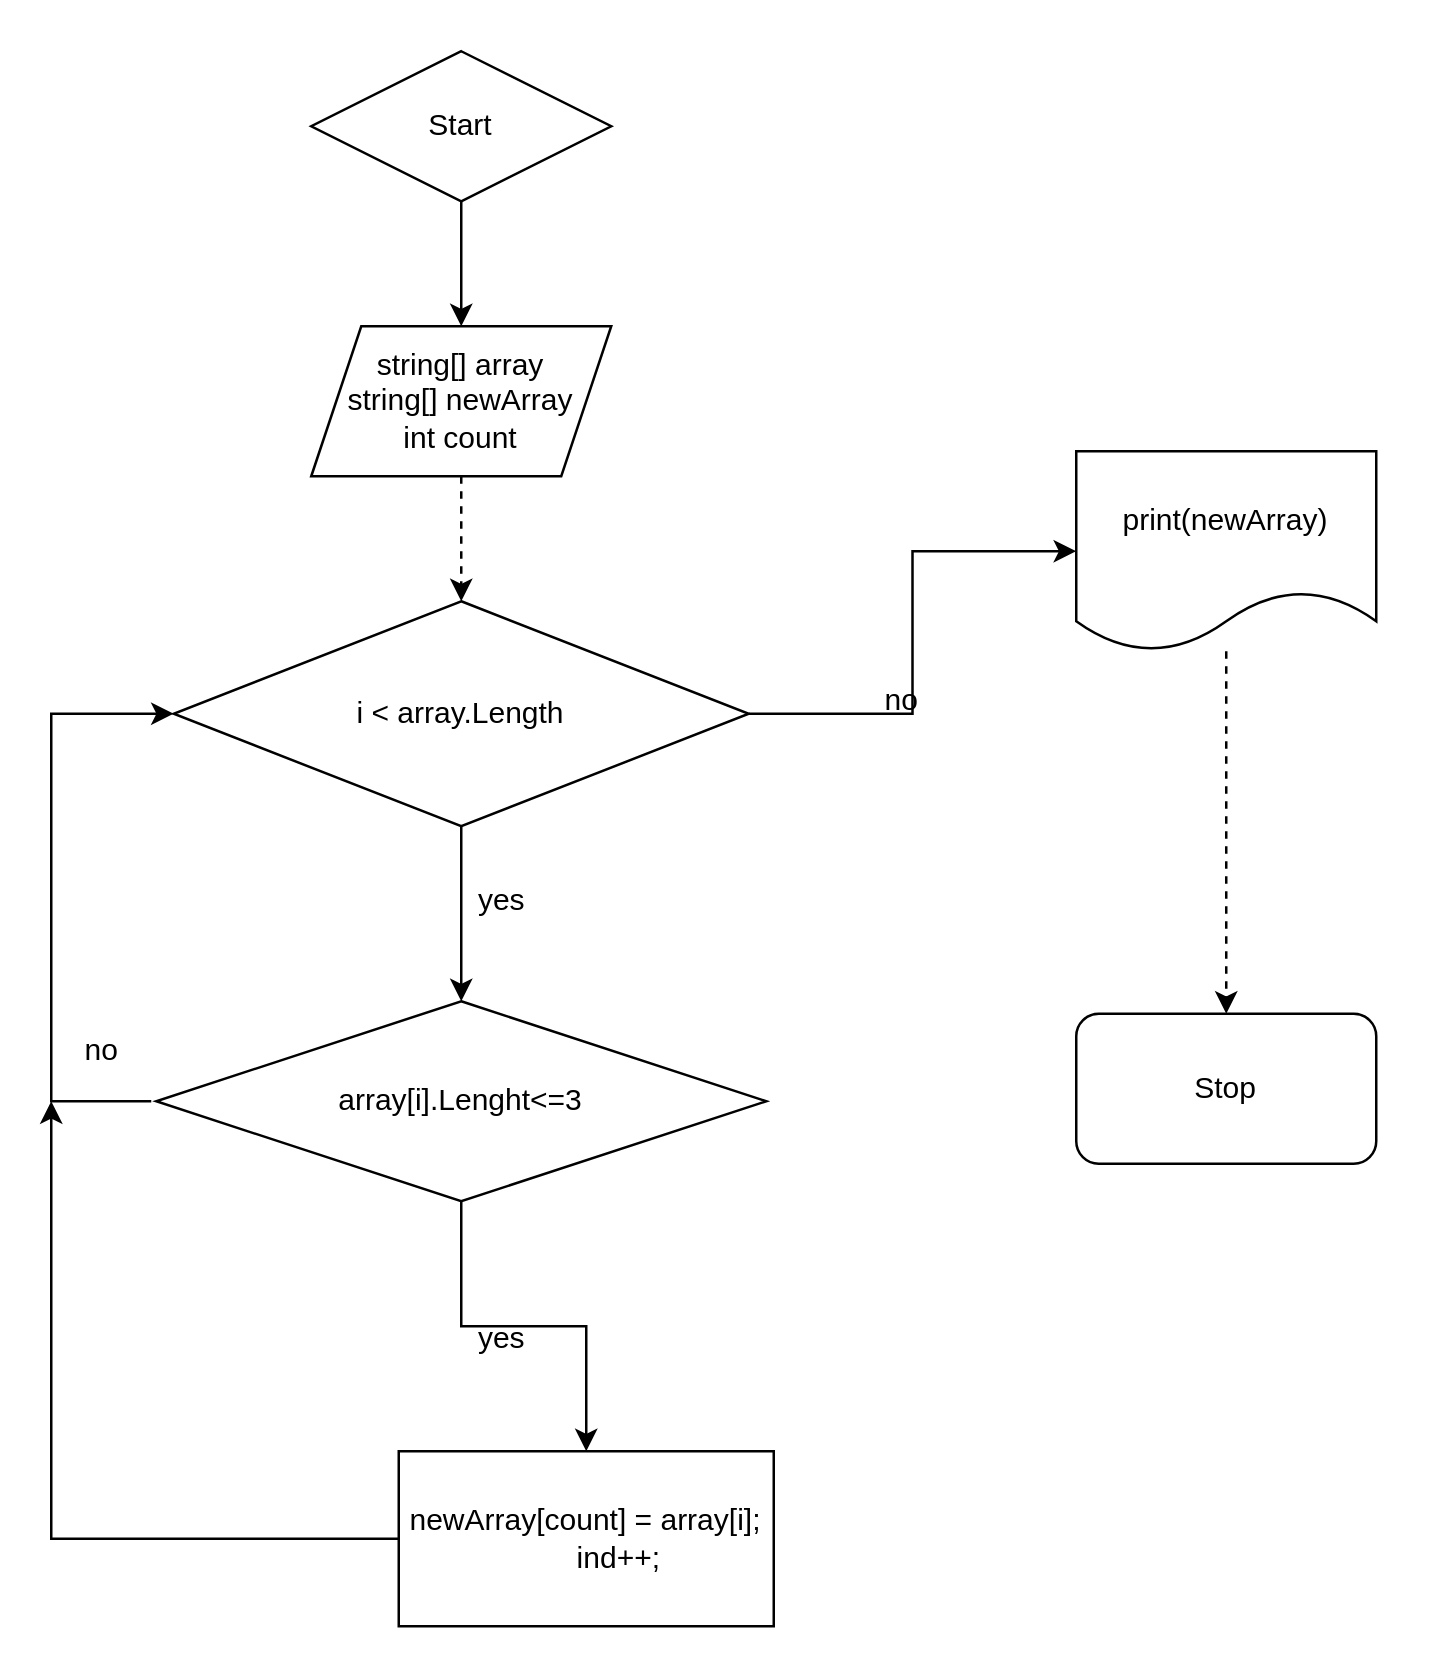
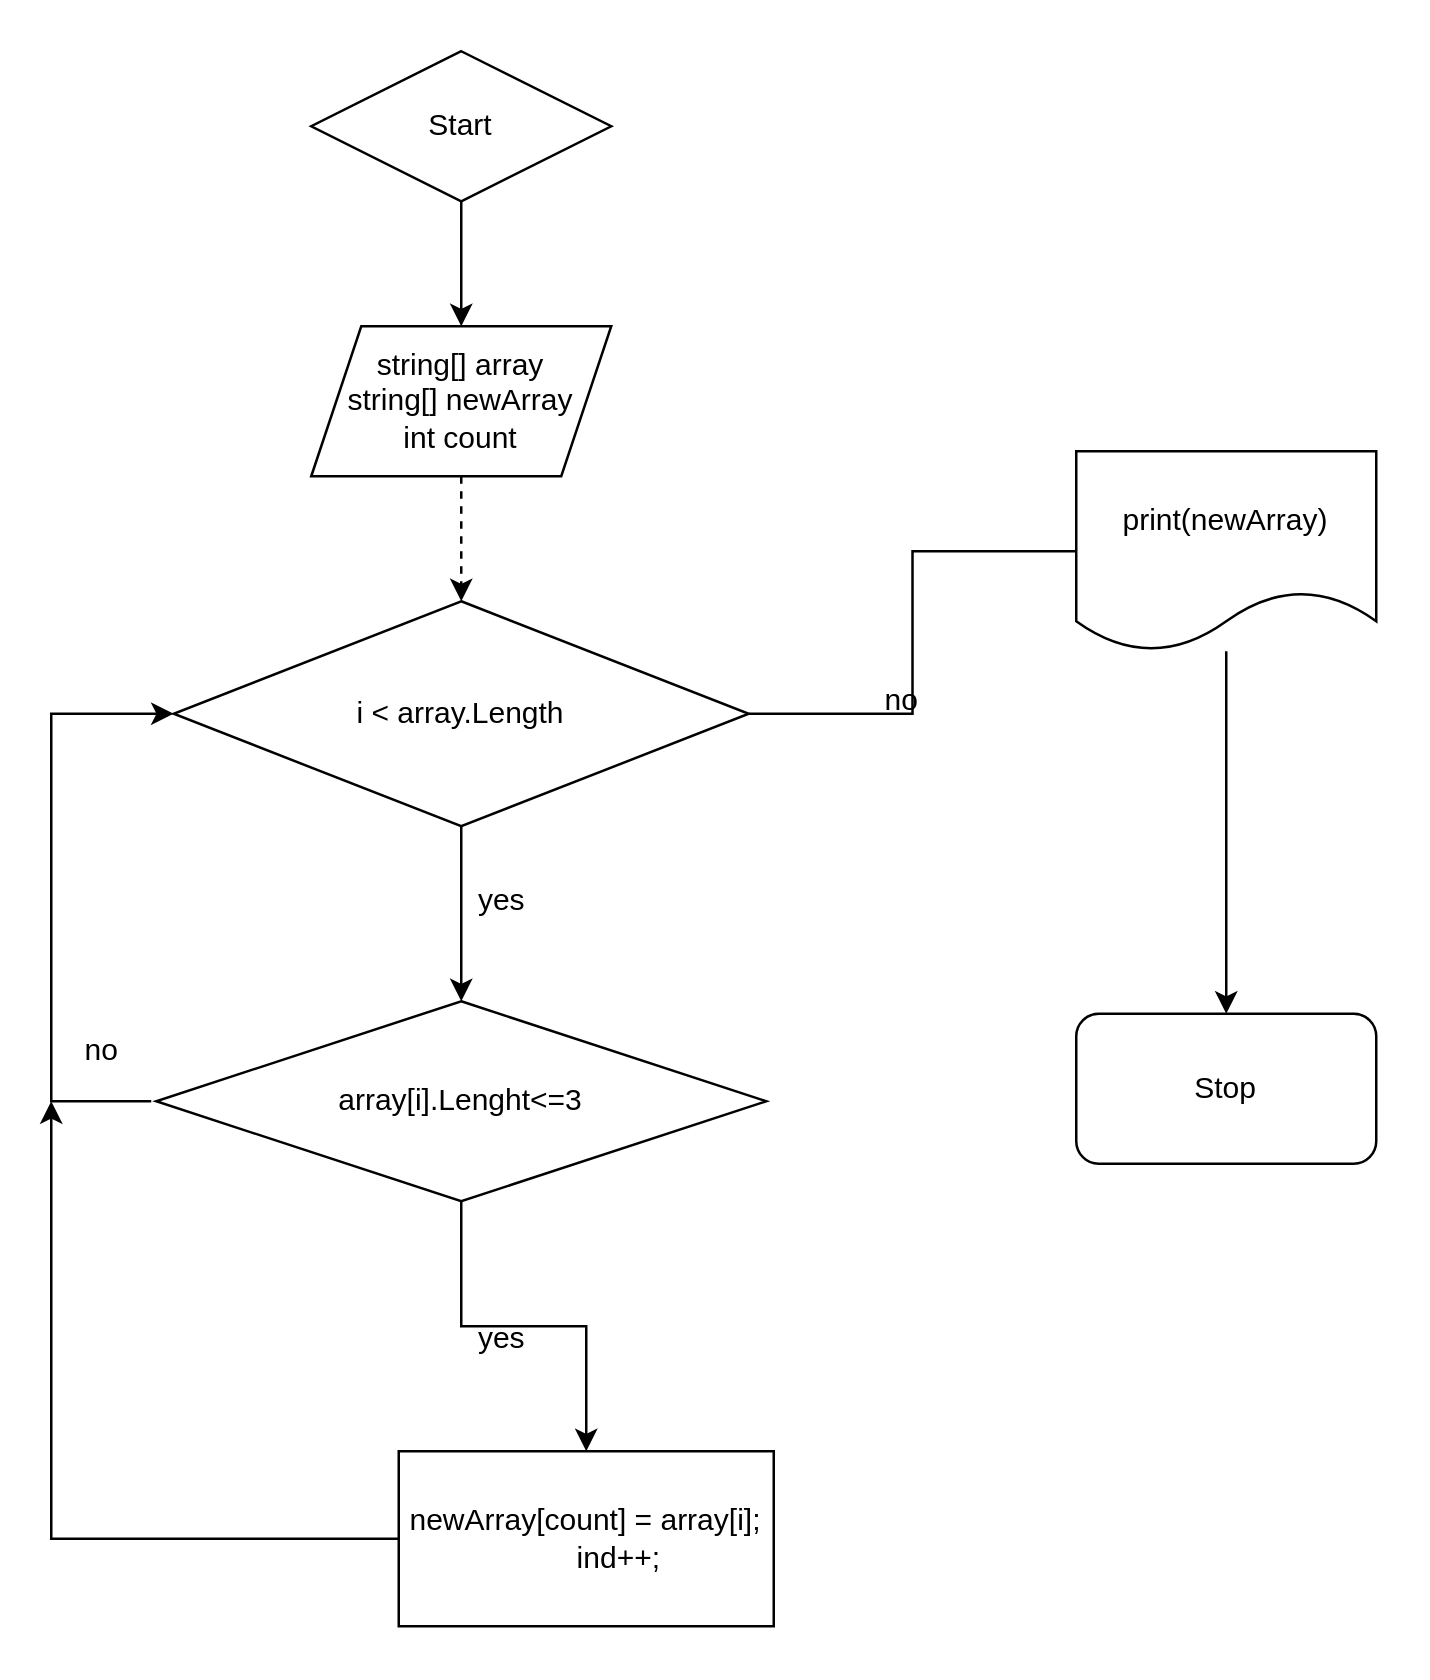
(1058, 551) -> (1065, 551)
(1226, 827) -> (1226, 827)
